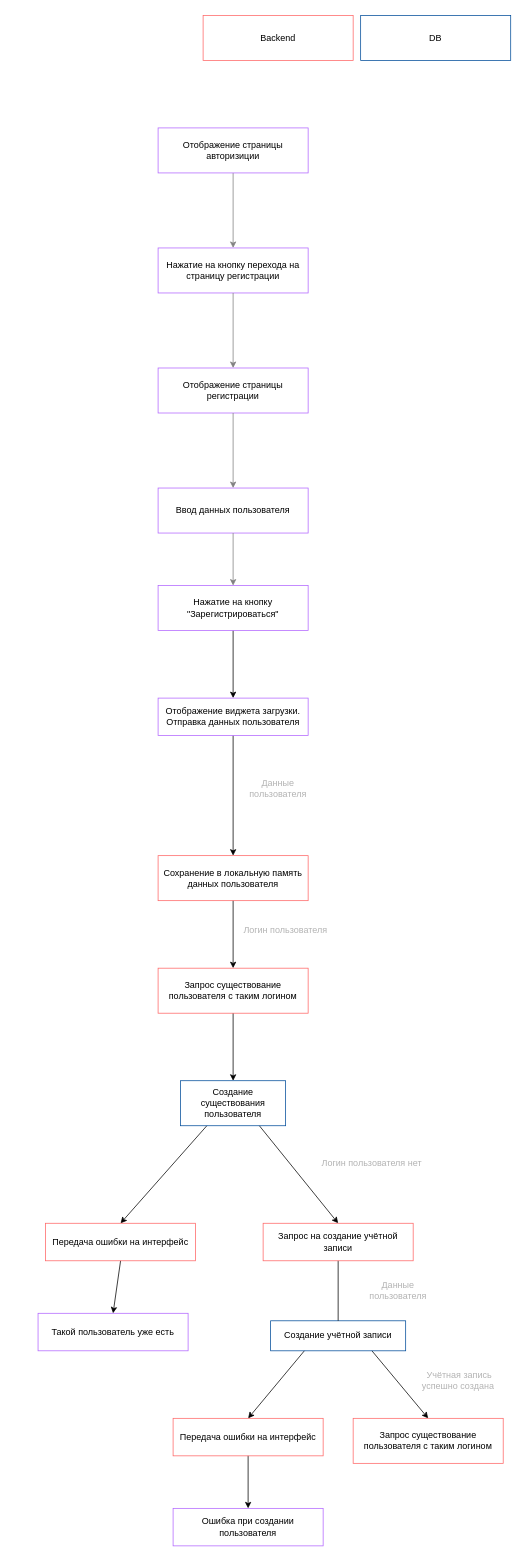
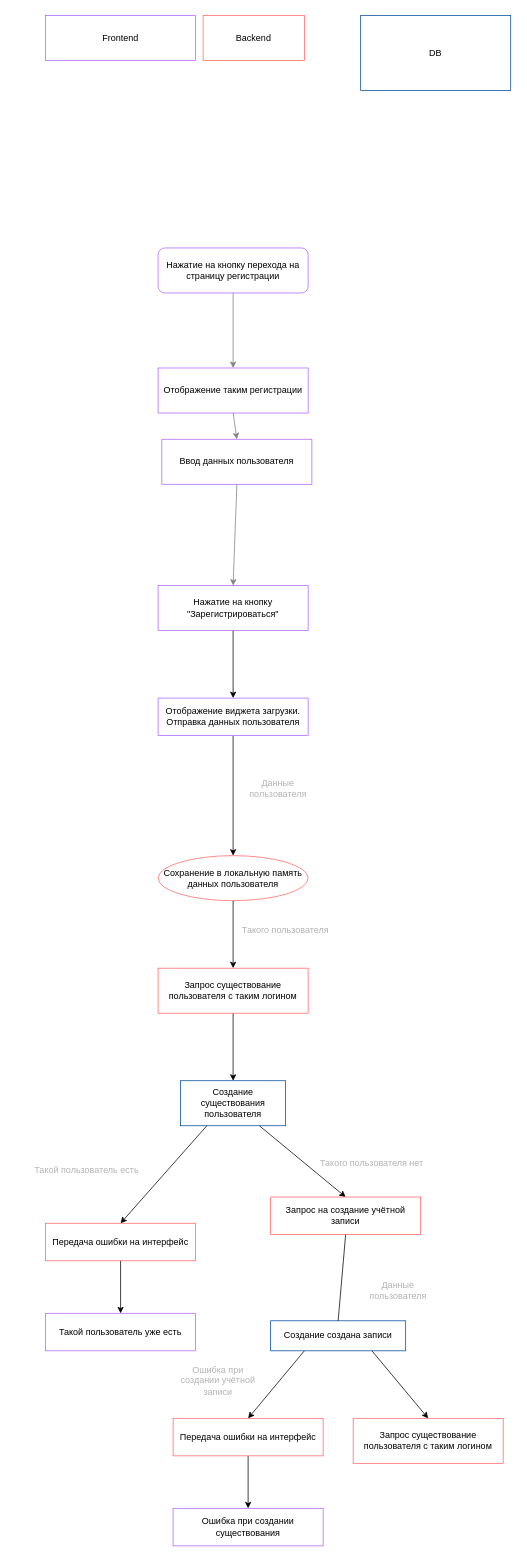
none -> (120, 38)
(278, 38) -> (254, 38)
(435, 38) -> (435, 53)
(233, 150) -> none
(233, 241) -> none
(233, 270) -> (233, 270)
(233, 390) -> (233, 390)
(233, 510) -> (237, 462)
(233, 878) -> (233, 878)
(285, 930) -> (285, 930)
(372, 1163) -> (372, 1163)
none -> (87, 1170)
(338, 1242) -> (345, 1215)
(113, 1332) -> (120, 1332)
(338, 1335) -> (338, 1335)
none -> (218, 1380)
(458, 1380) -> none
(248, 1527) -> (248, 1527)
